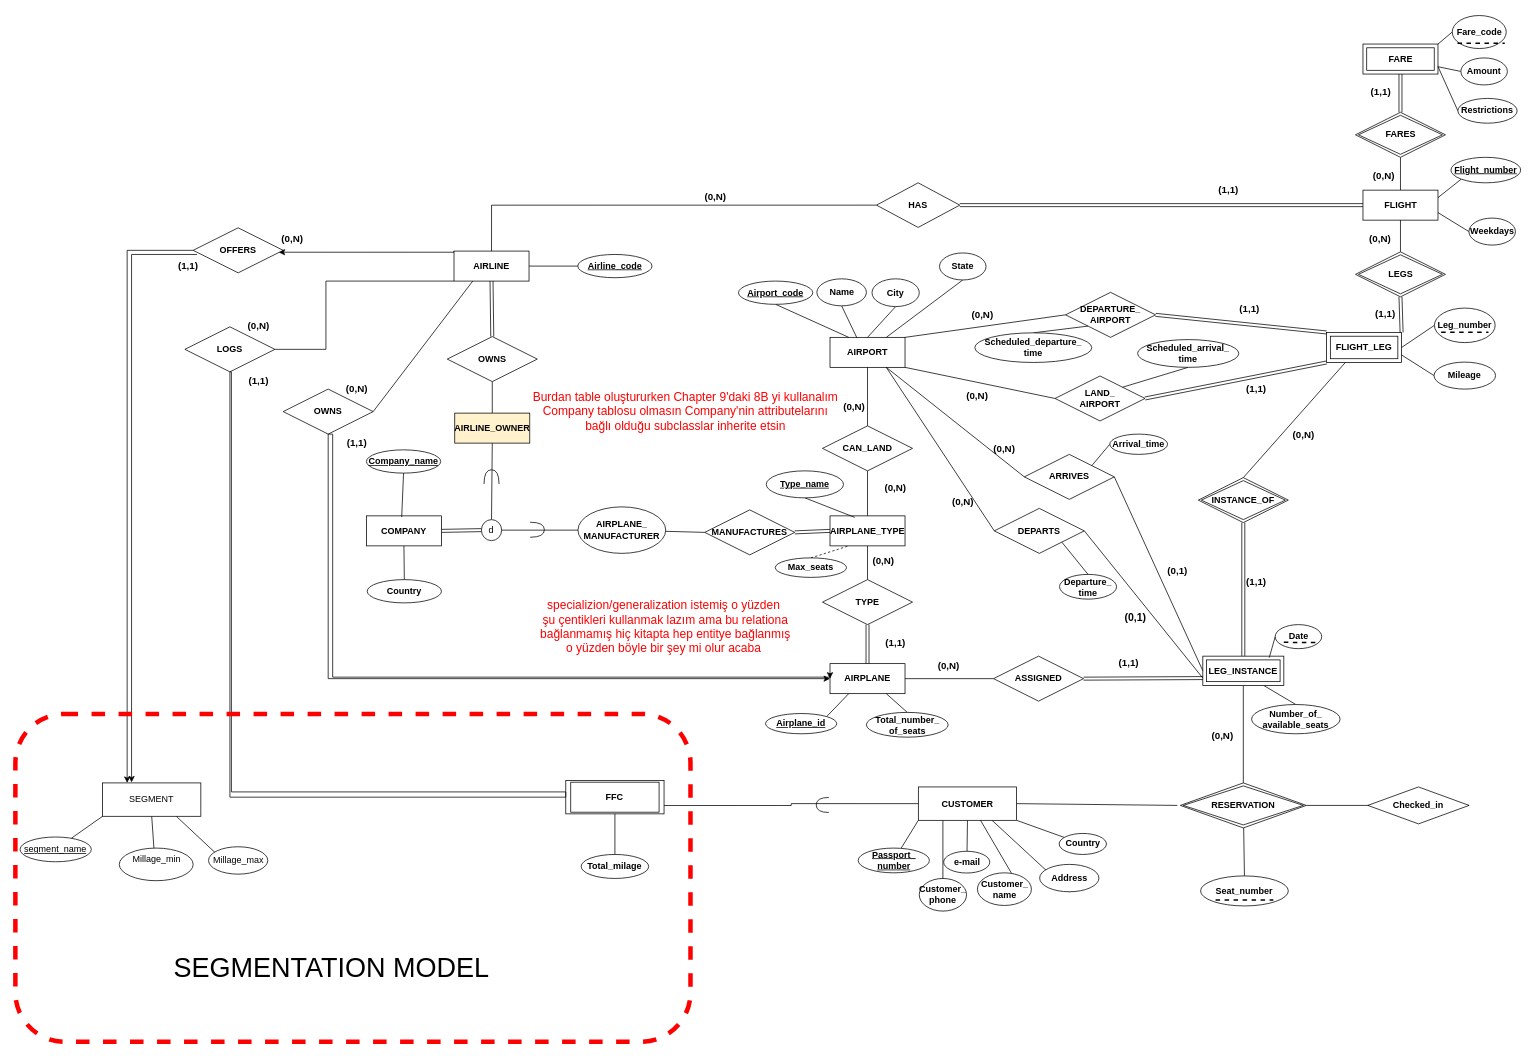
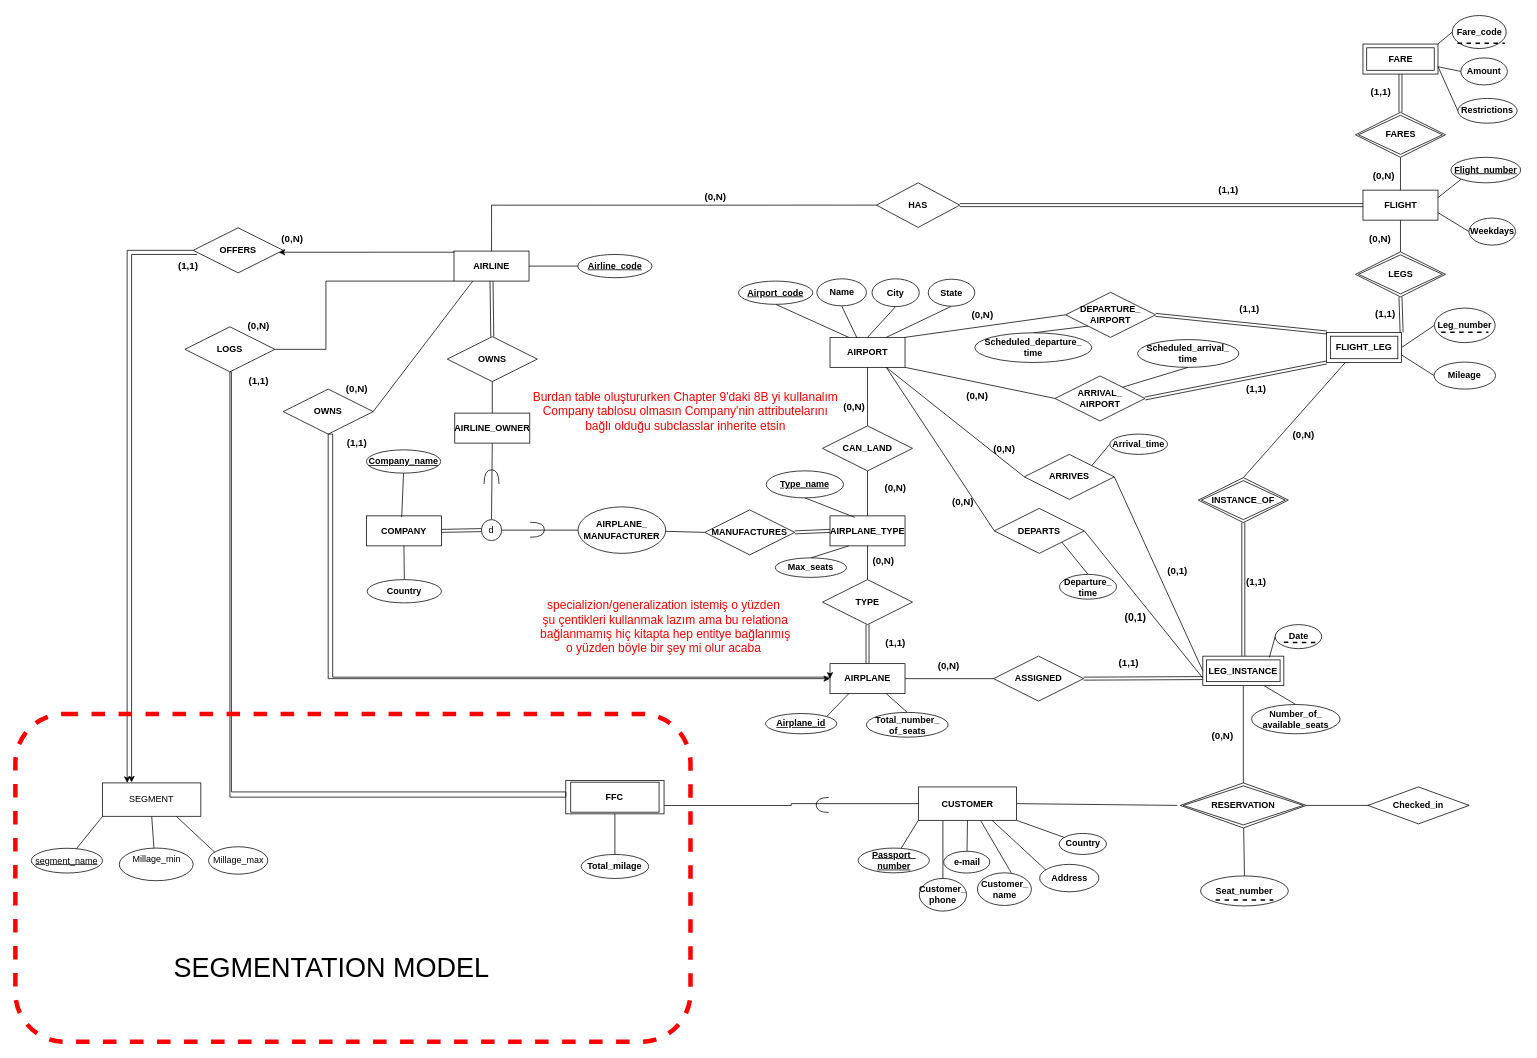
(963, 266) -> (951, 293)
(1100, 399) -> (1100, 399)
(492, 428) -> (492, 428)
(828, 552) -> (828, 552)
(56, 849) -> (67, 860)
